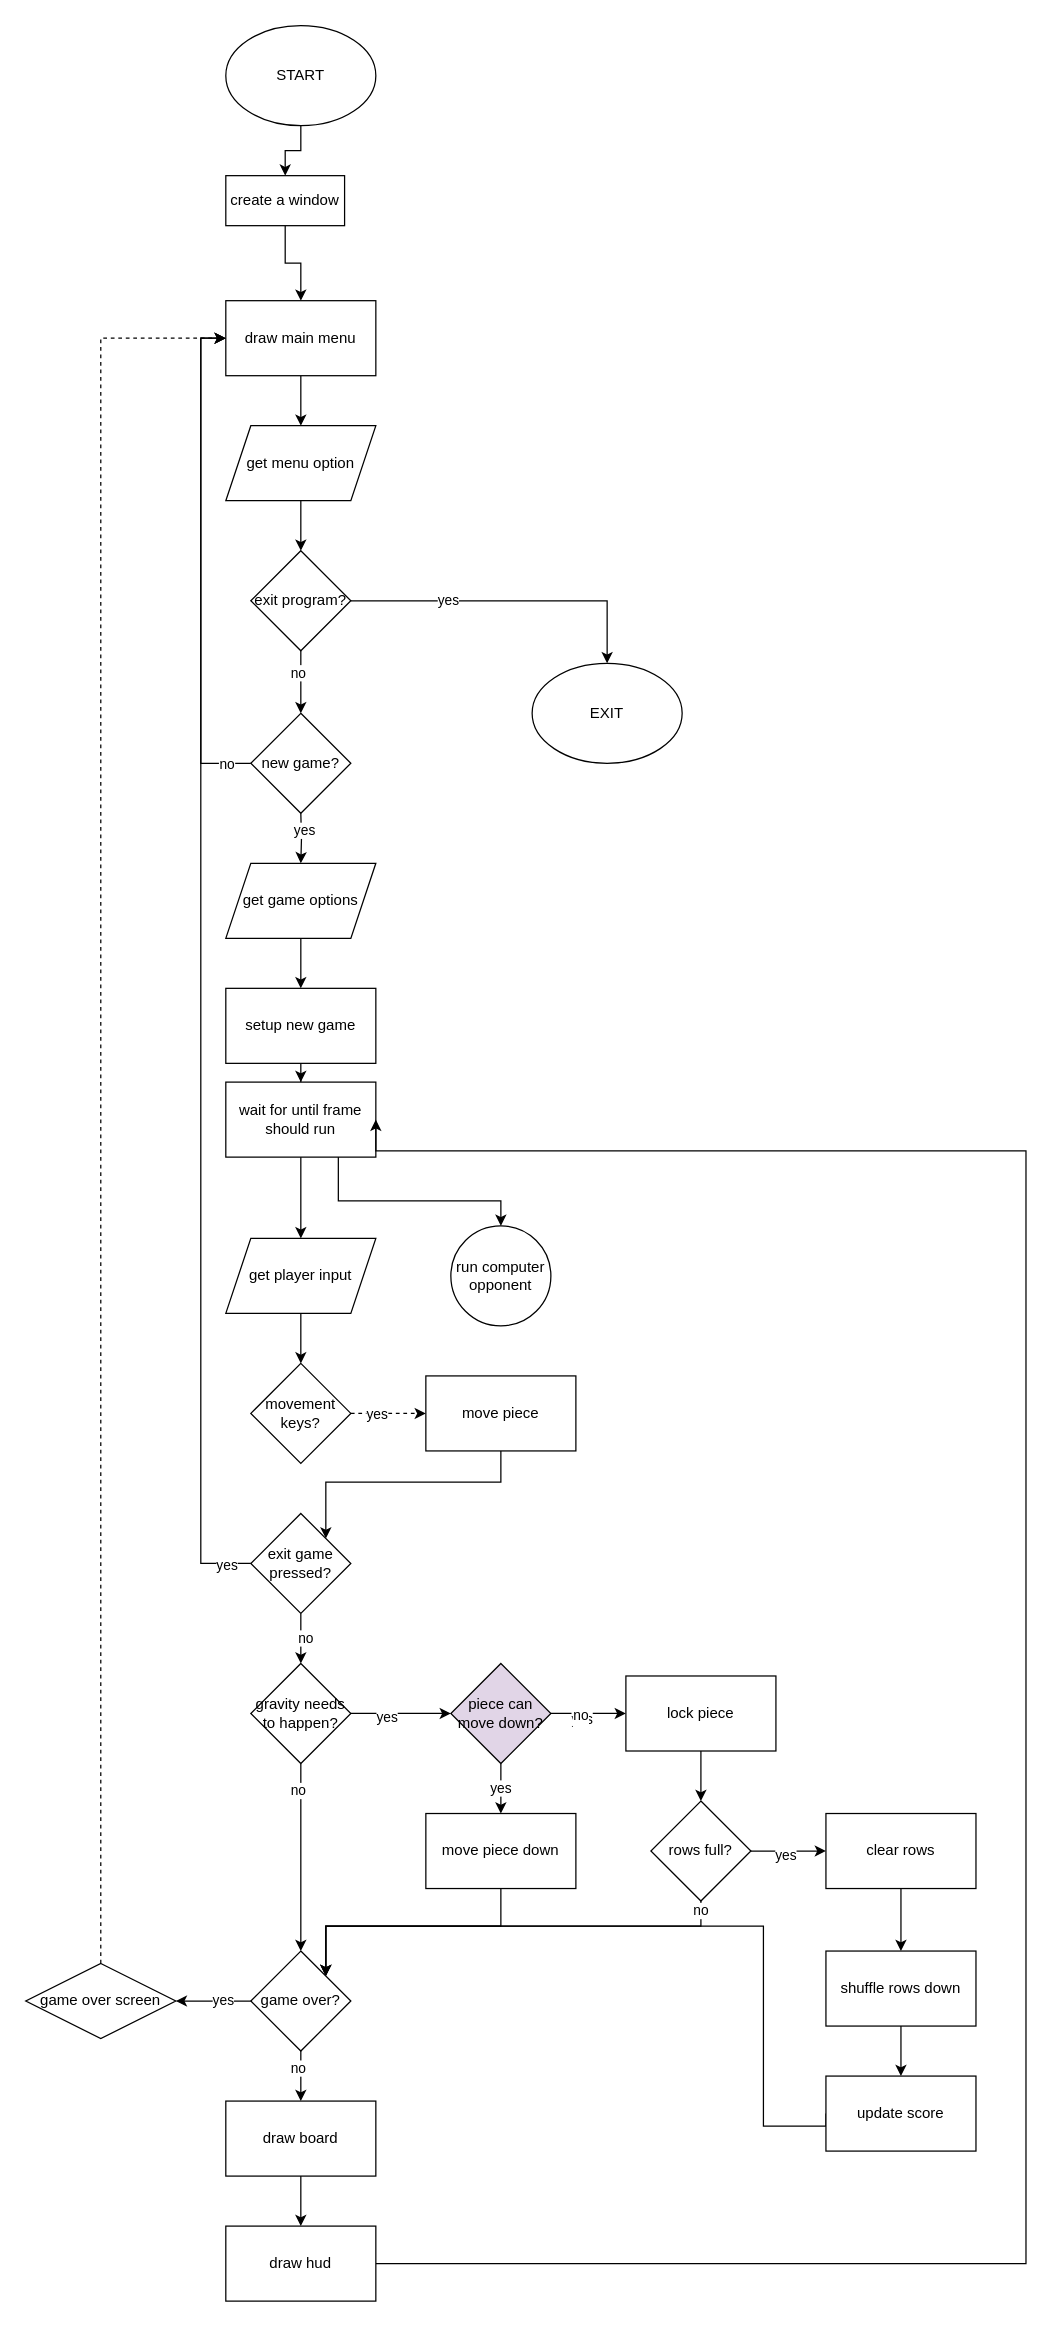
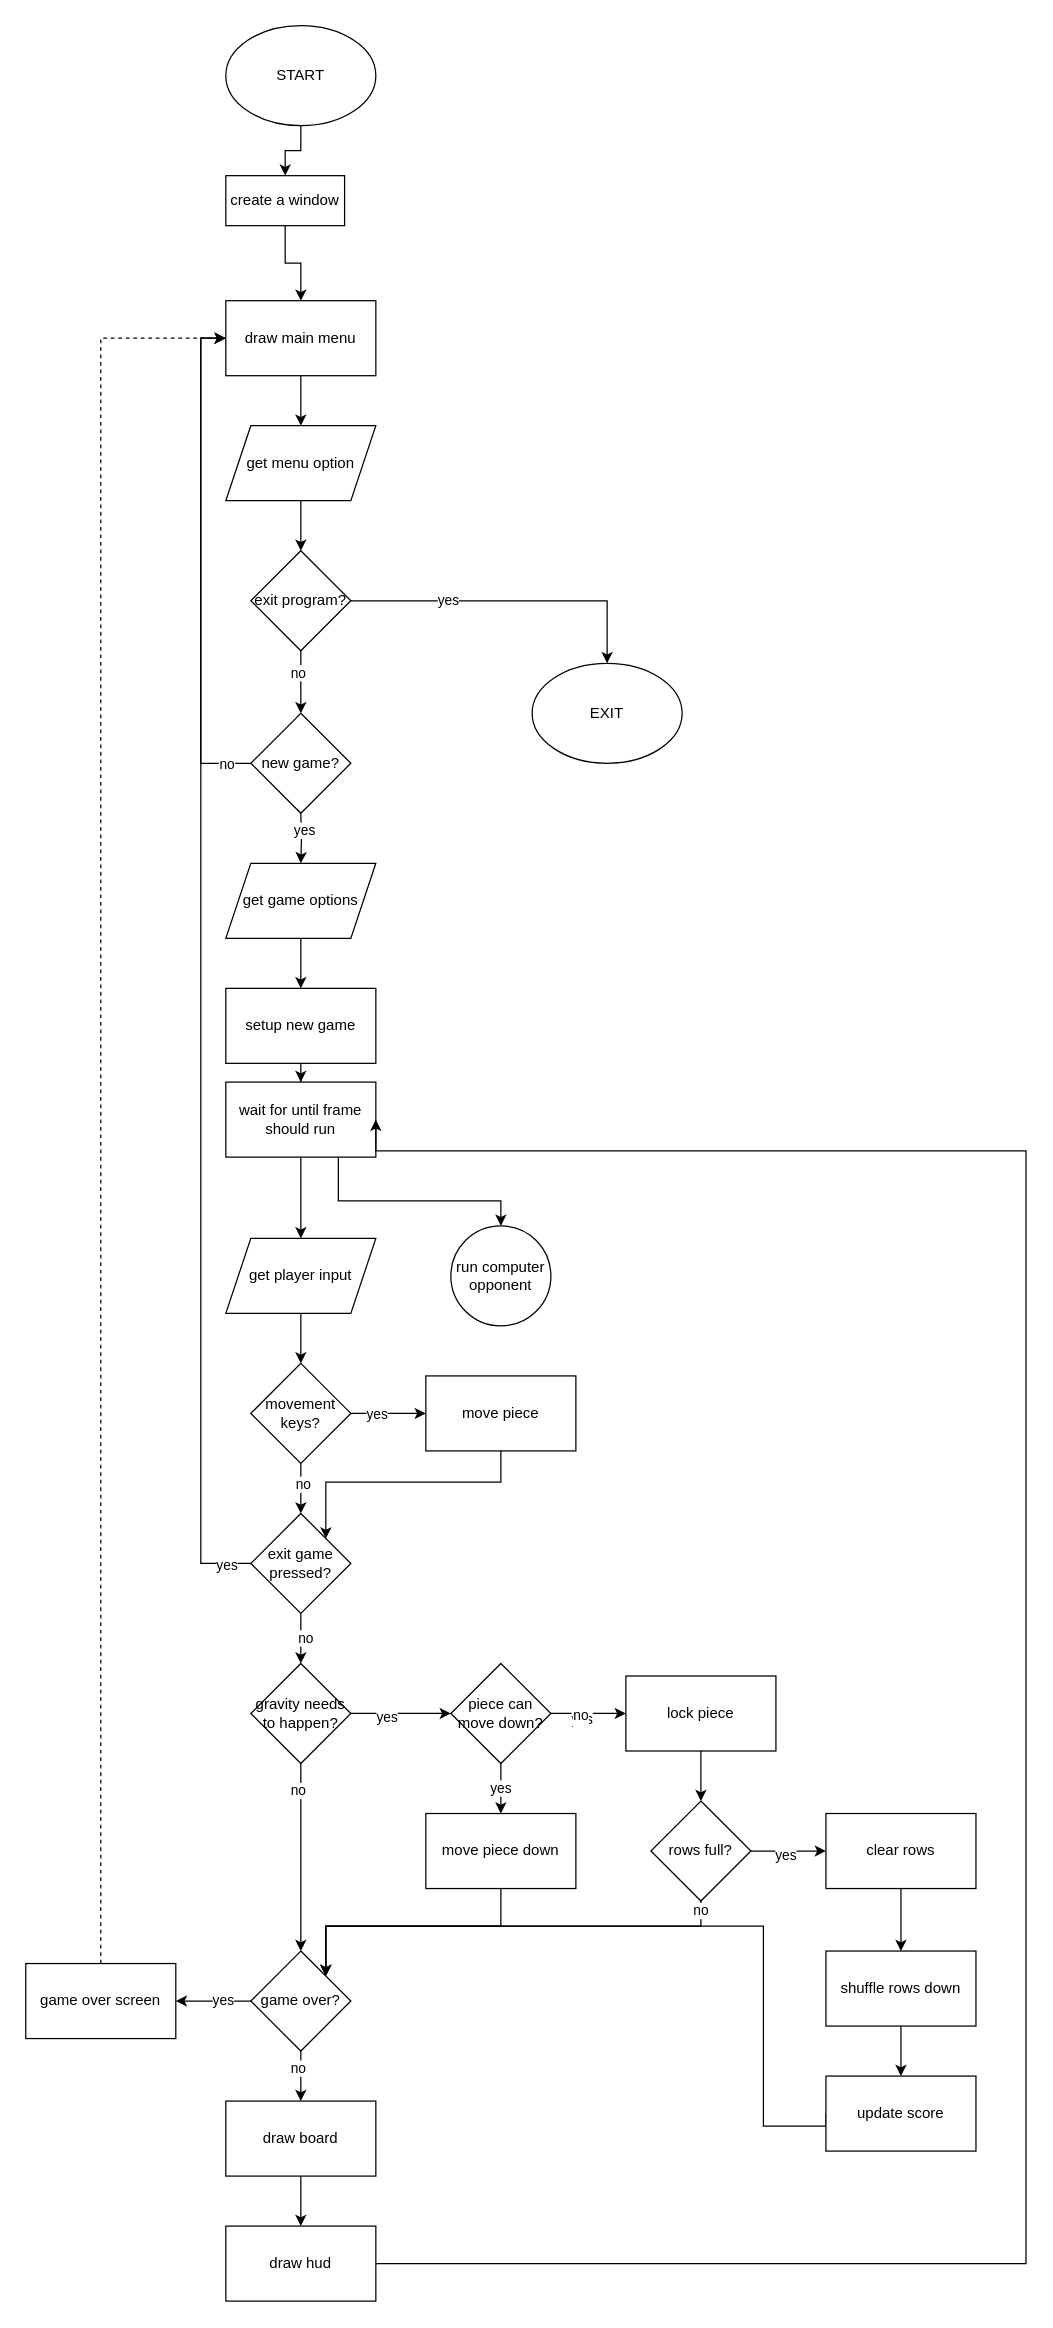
(404, 1413) -> (404, 1413)
none -> (301, 1484)
(501, 1713) -> (501, 1713)
(101, 2001) -> (101, 2001)
